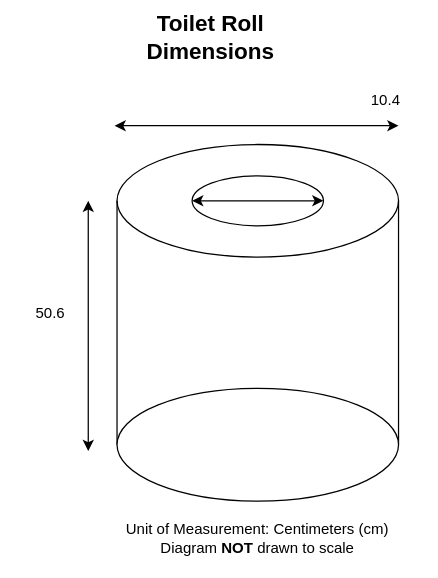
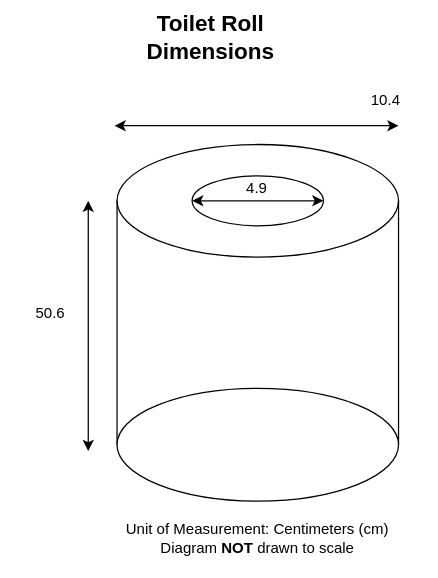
none -> (257, 188)
